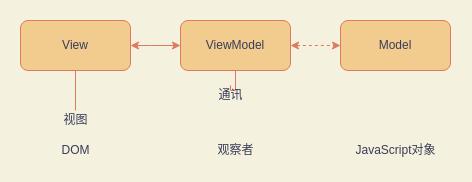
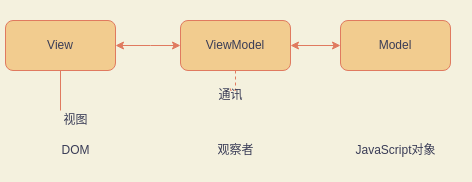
(76, 46) -> (61, 46)
(316, 46) -> (316, 46)
(236, 86) -> (236, 86)
